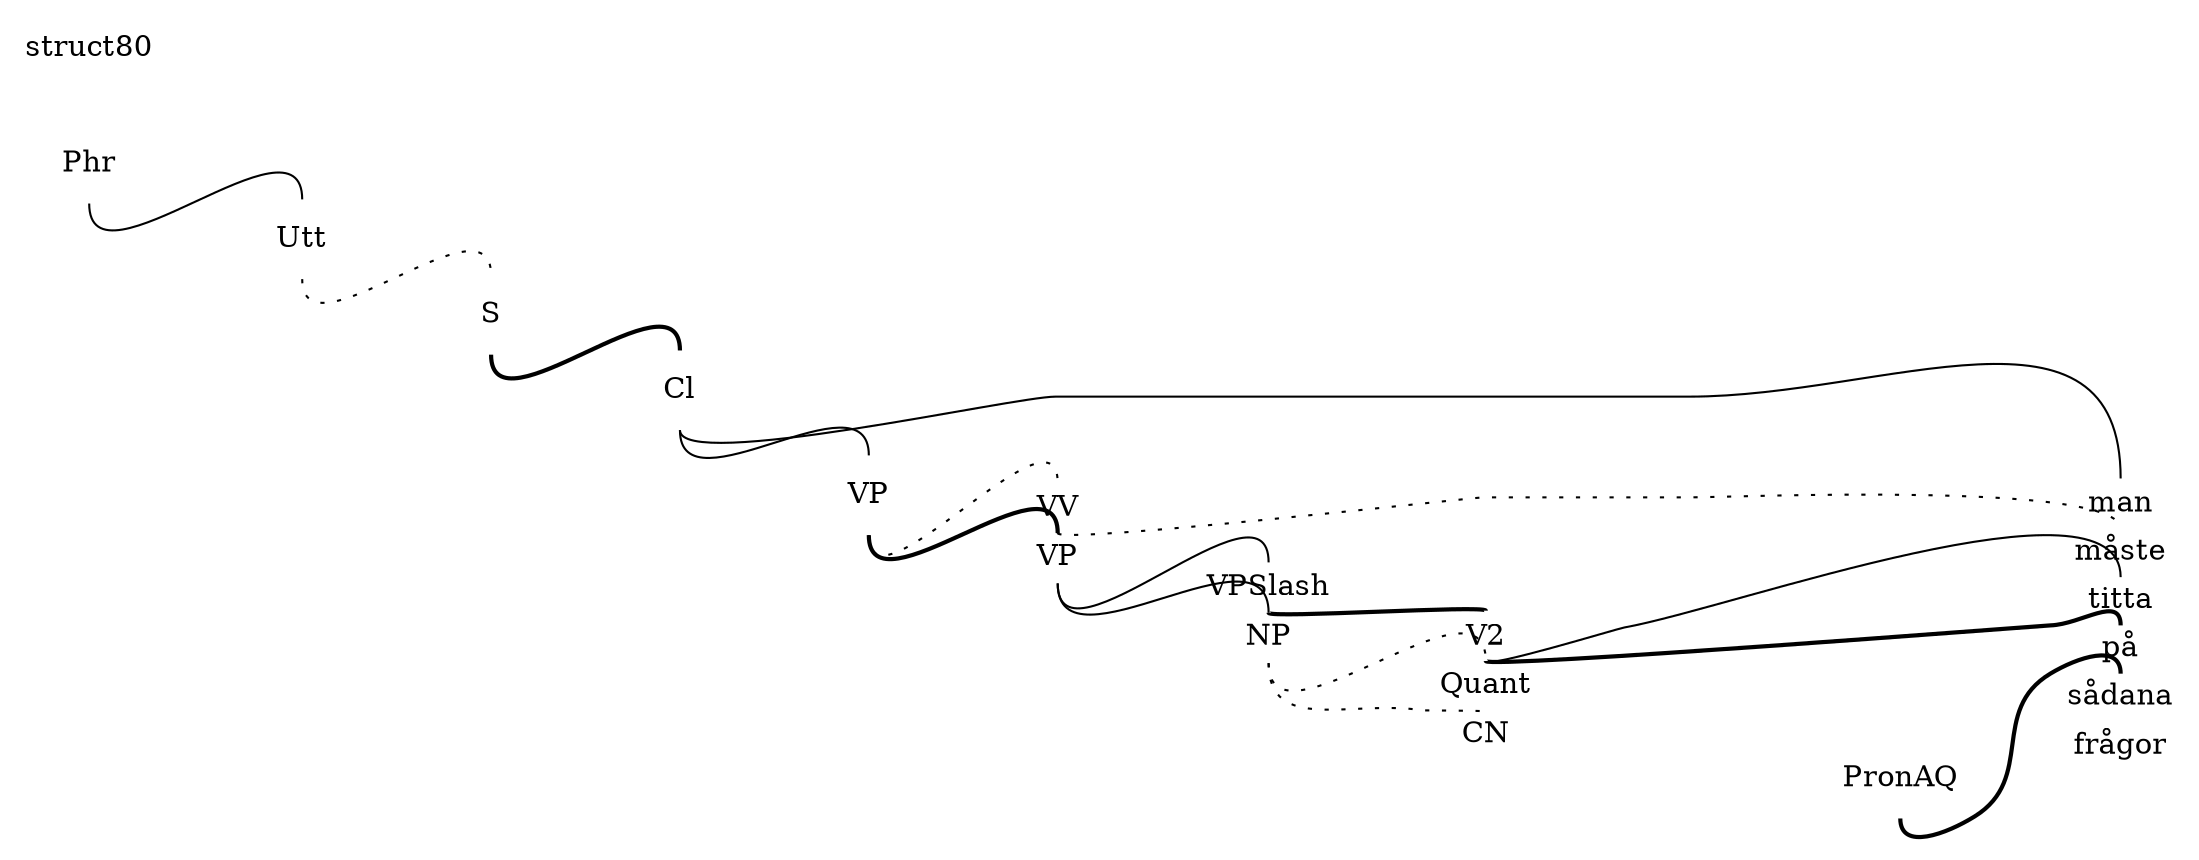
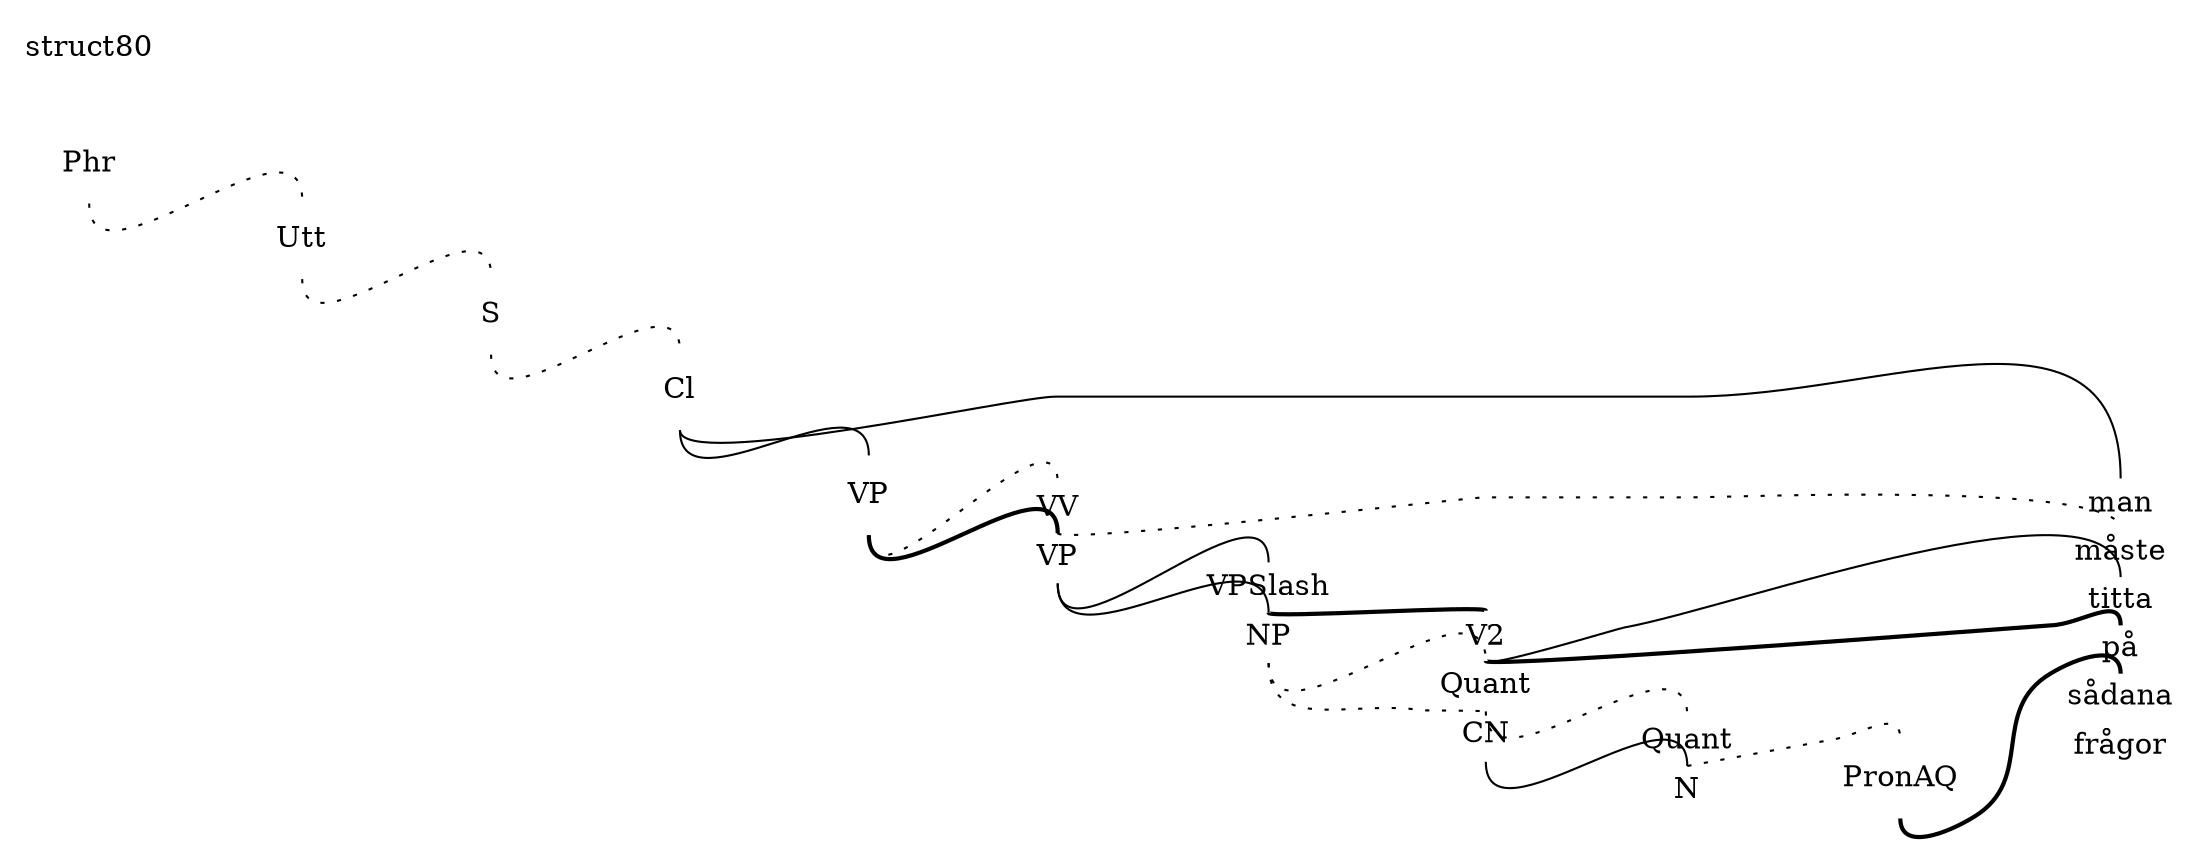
(196, 201) -> (196, 201)
(586, 353) -> (586, 353)
none -> (1687, 766)
